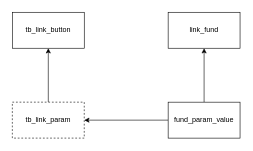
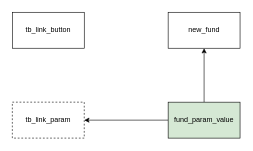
(204, 30) -> (204, 30)
(48, 53) -> none
(204, 120) -> (204, 120)
